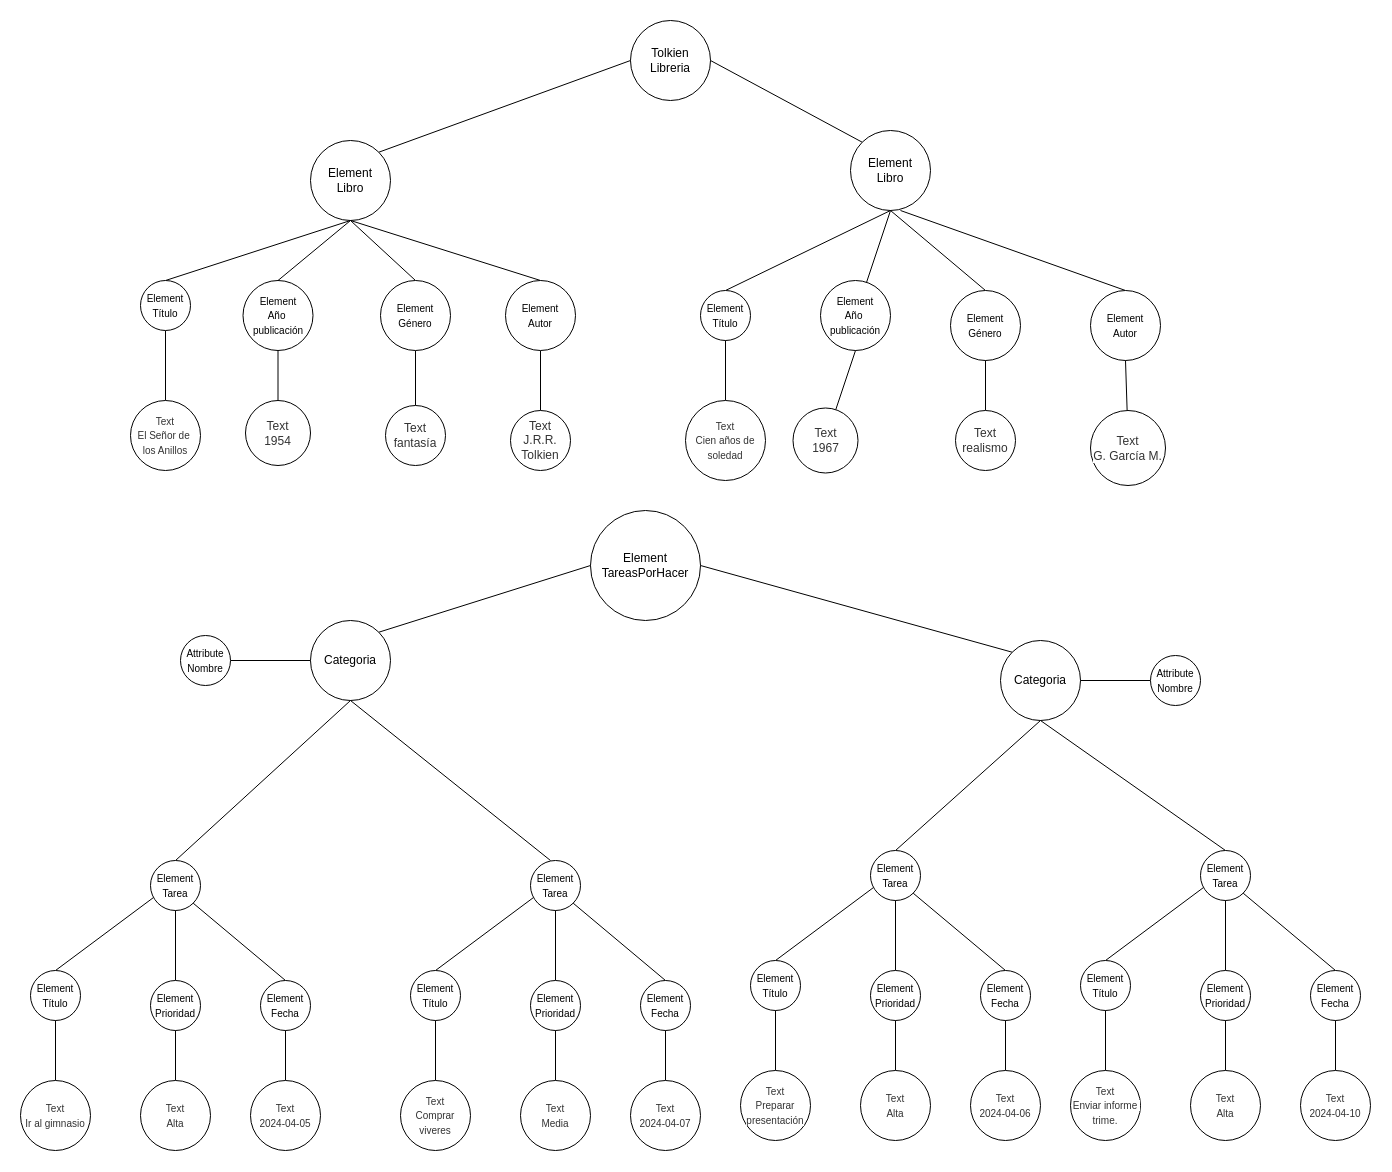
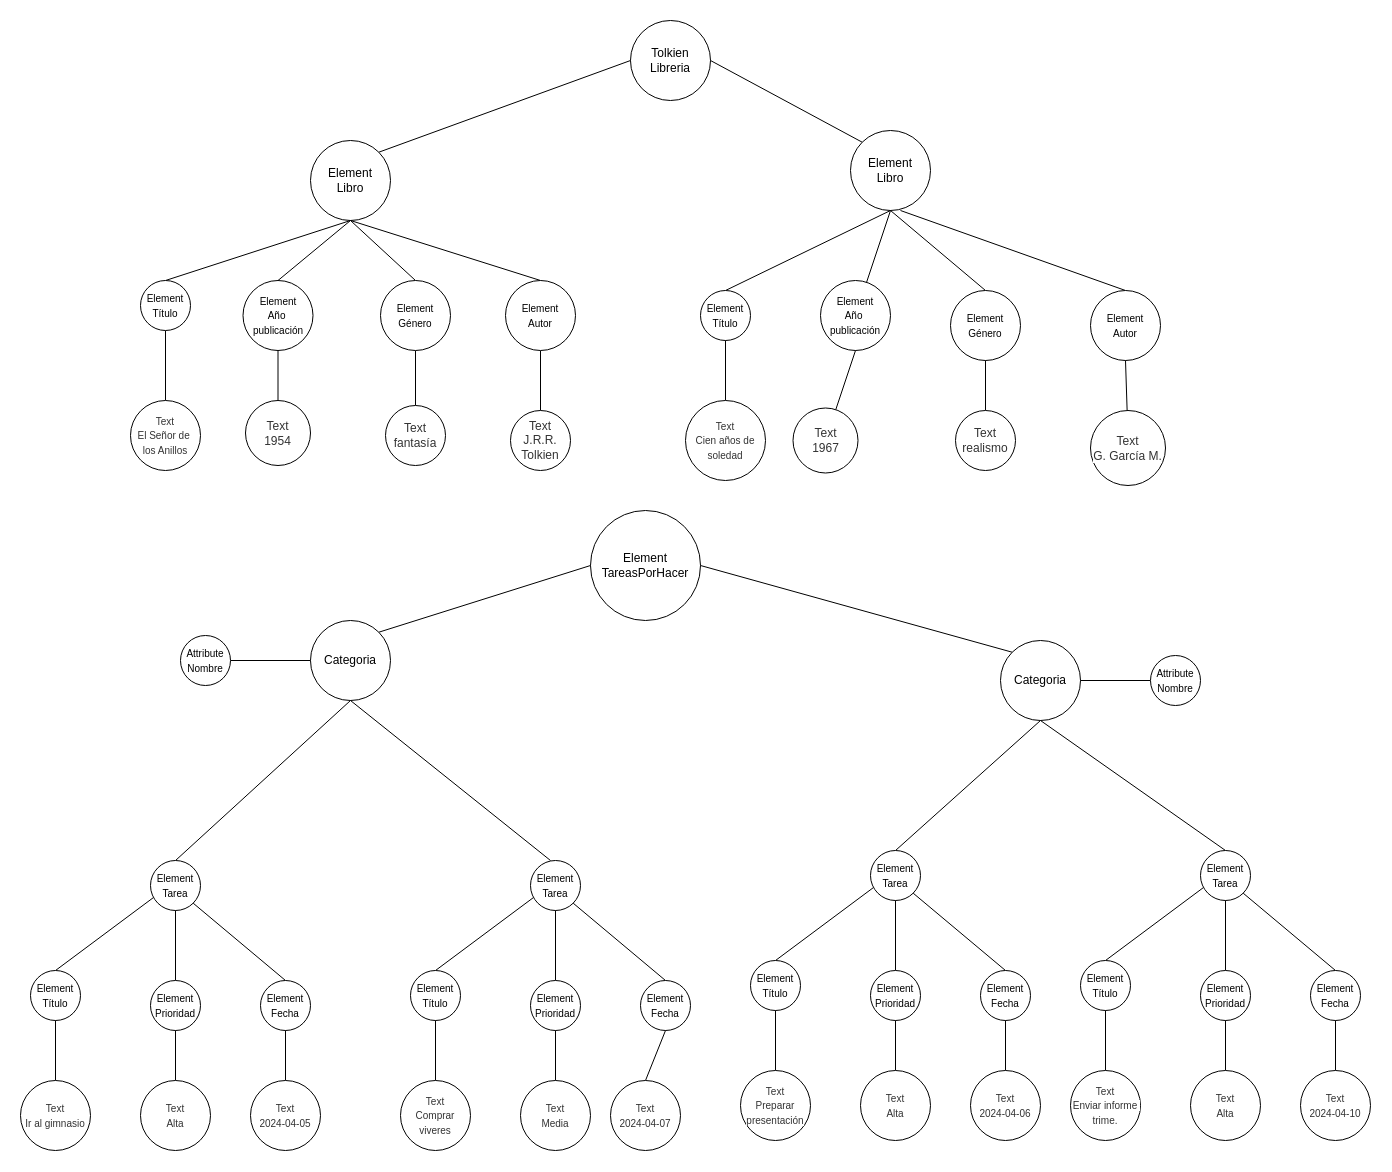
(666, 1116) -> (646, 1116)
